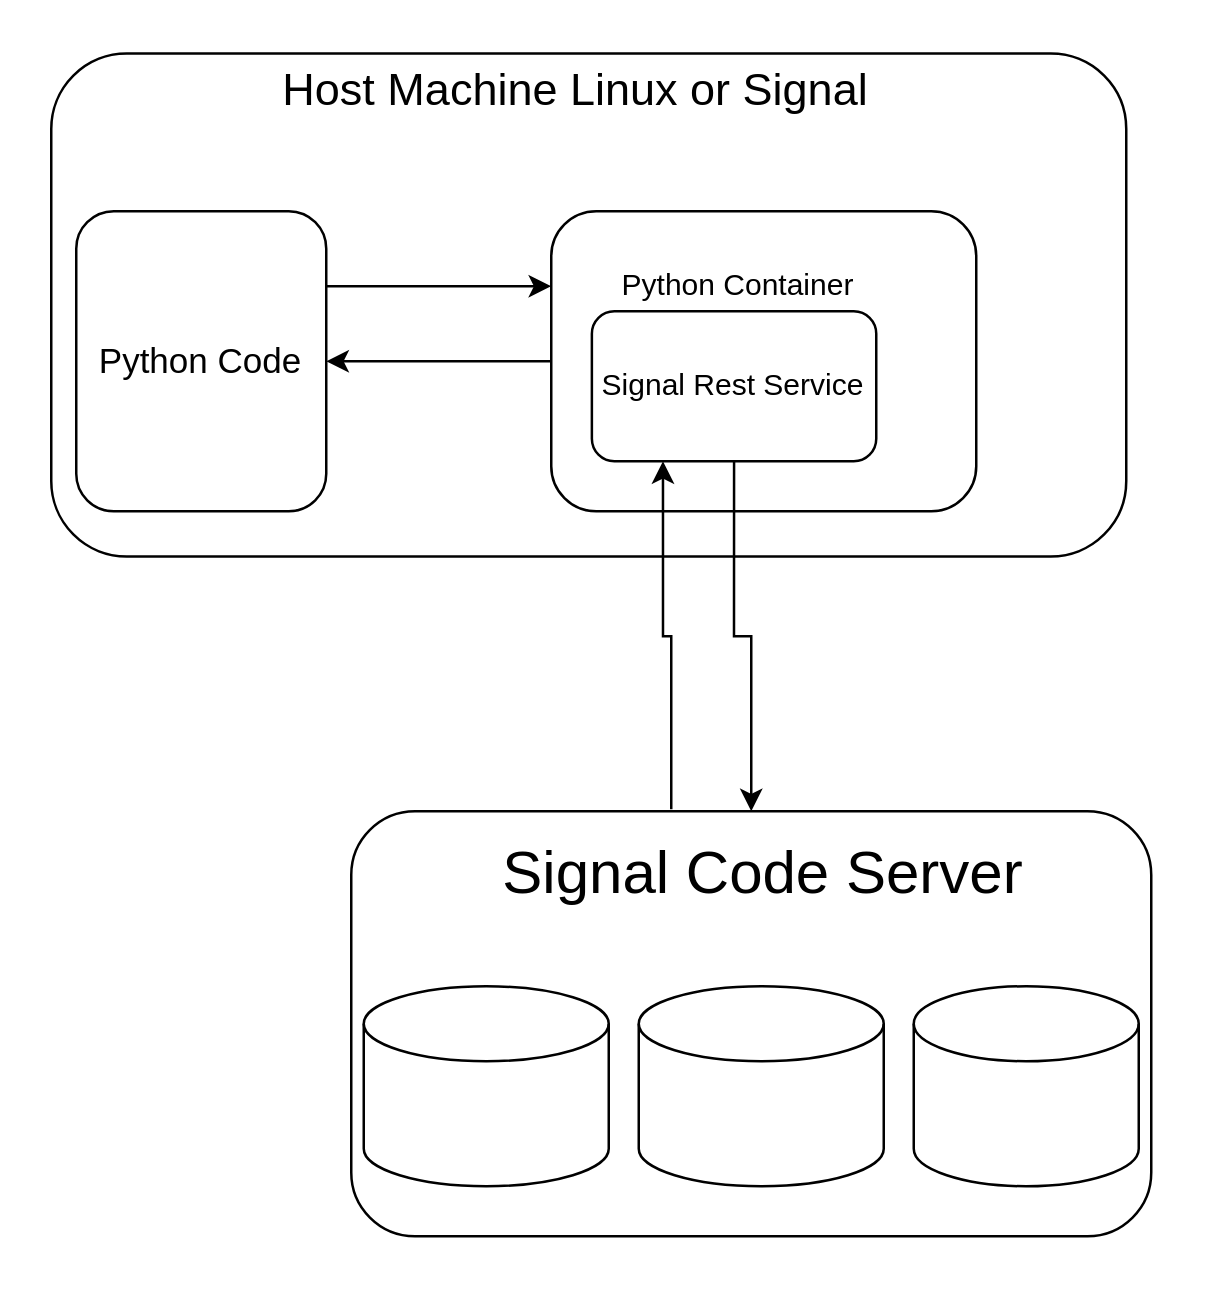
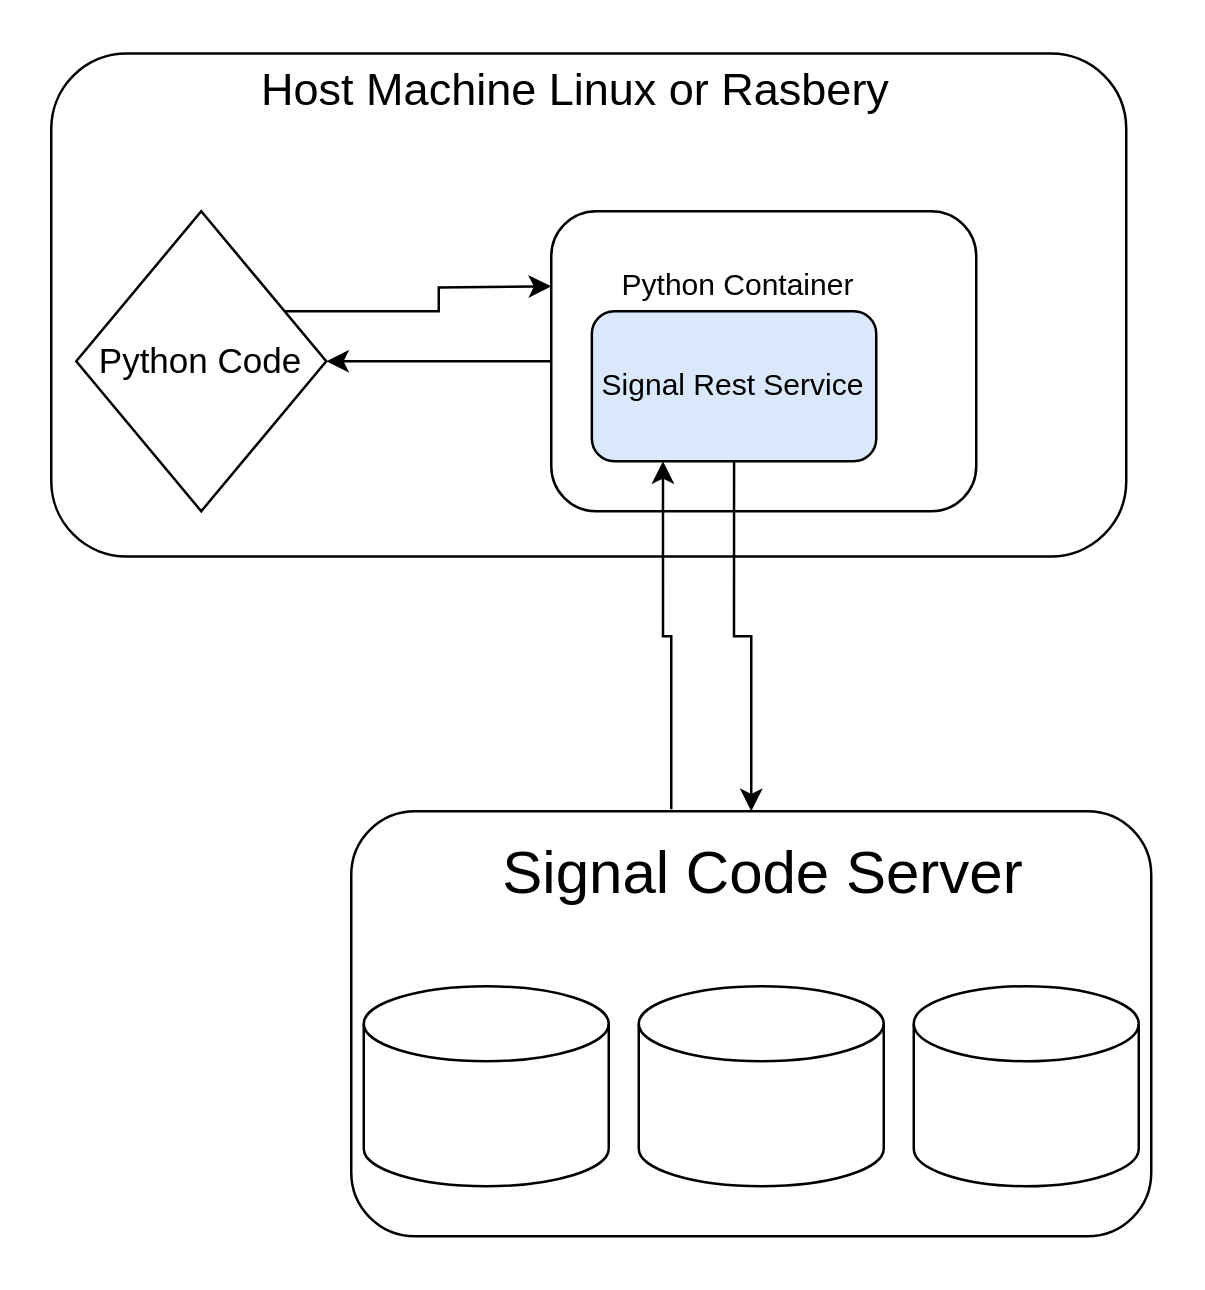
(576, 91) -> (576, 91)
(201, 361) -> (201, 361)
(734, 386) -> (734, 386)
